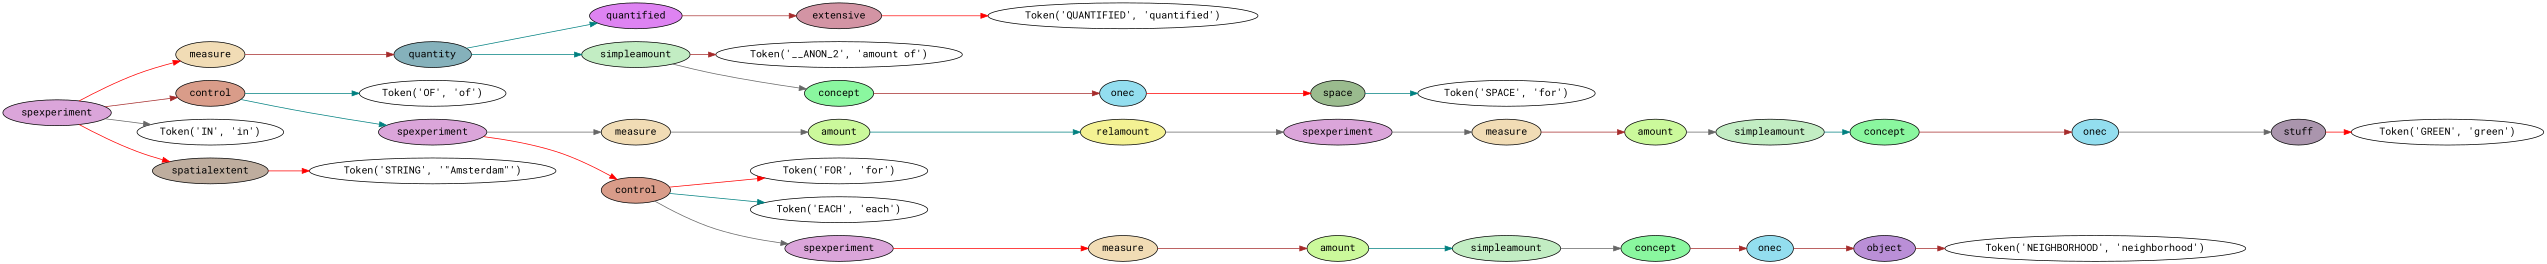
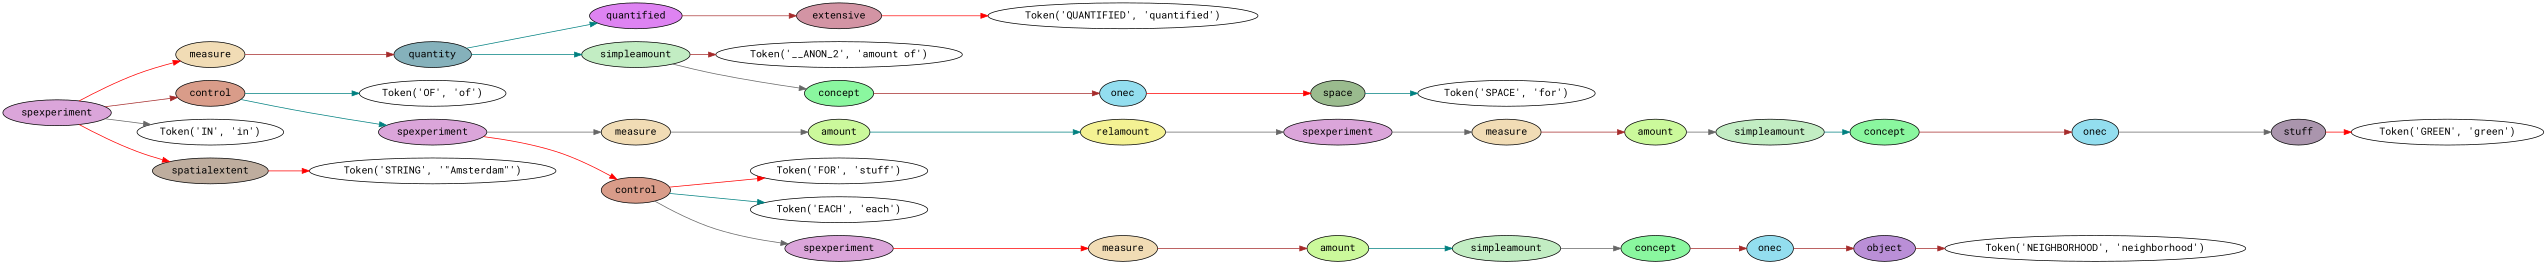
(839, 171) -> (839, 171)
